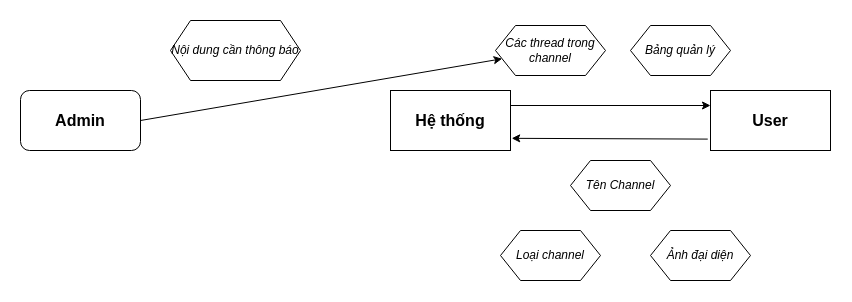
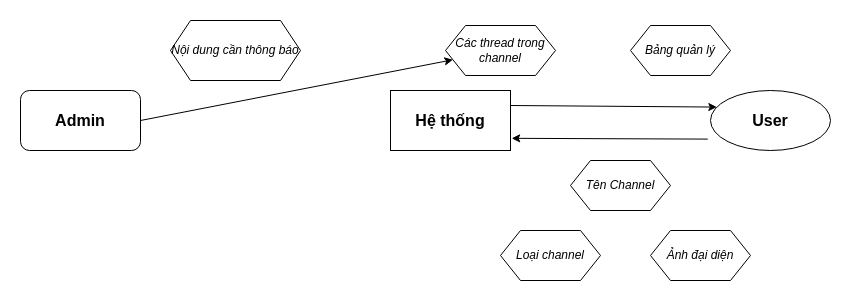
(551, 51) -> (501, 51)
(771, 121) -> (771, 121)
